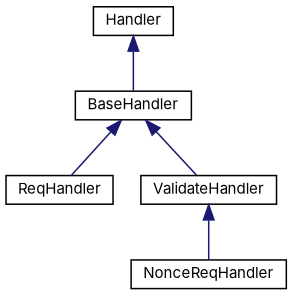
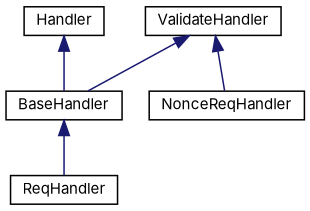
(176, 153) -> (132, 67)
